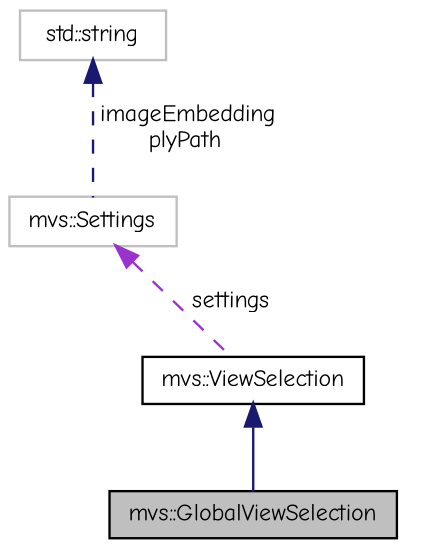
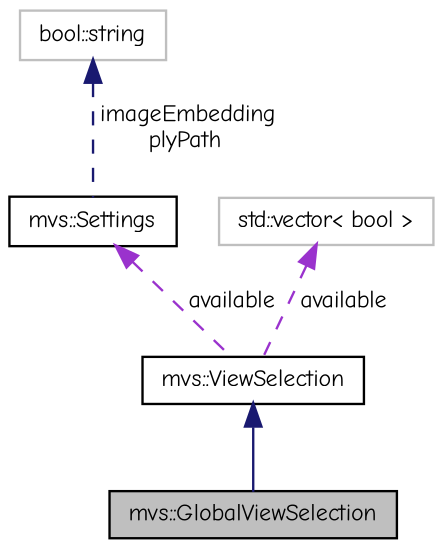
(93, 35) -> (93, 35)
(93, 221) -> (93, 221)
none -> (326, 221)
(228, 302) -> (228, 302)
